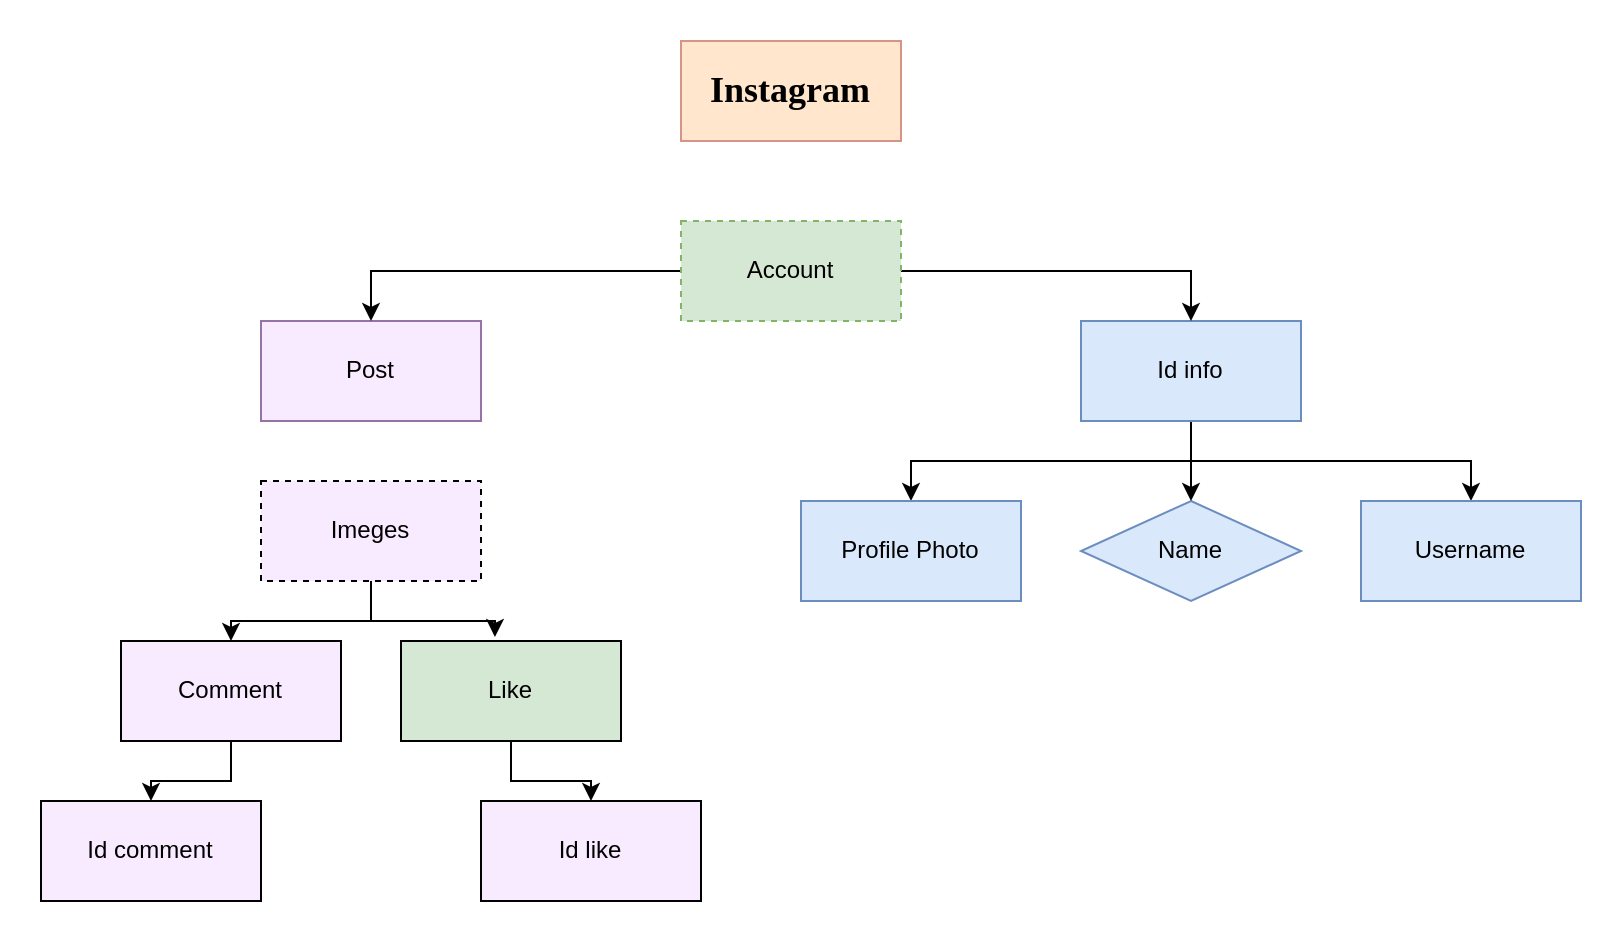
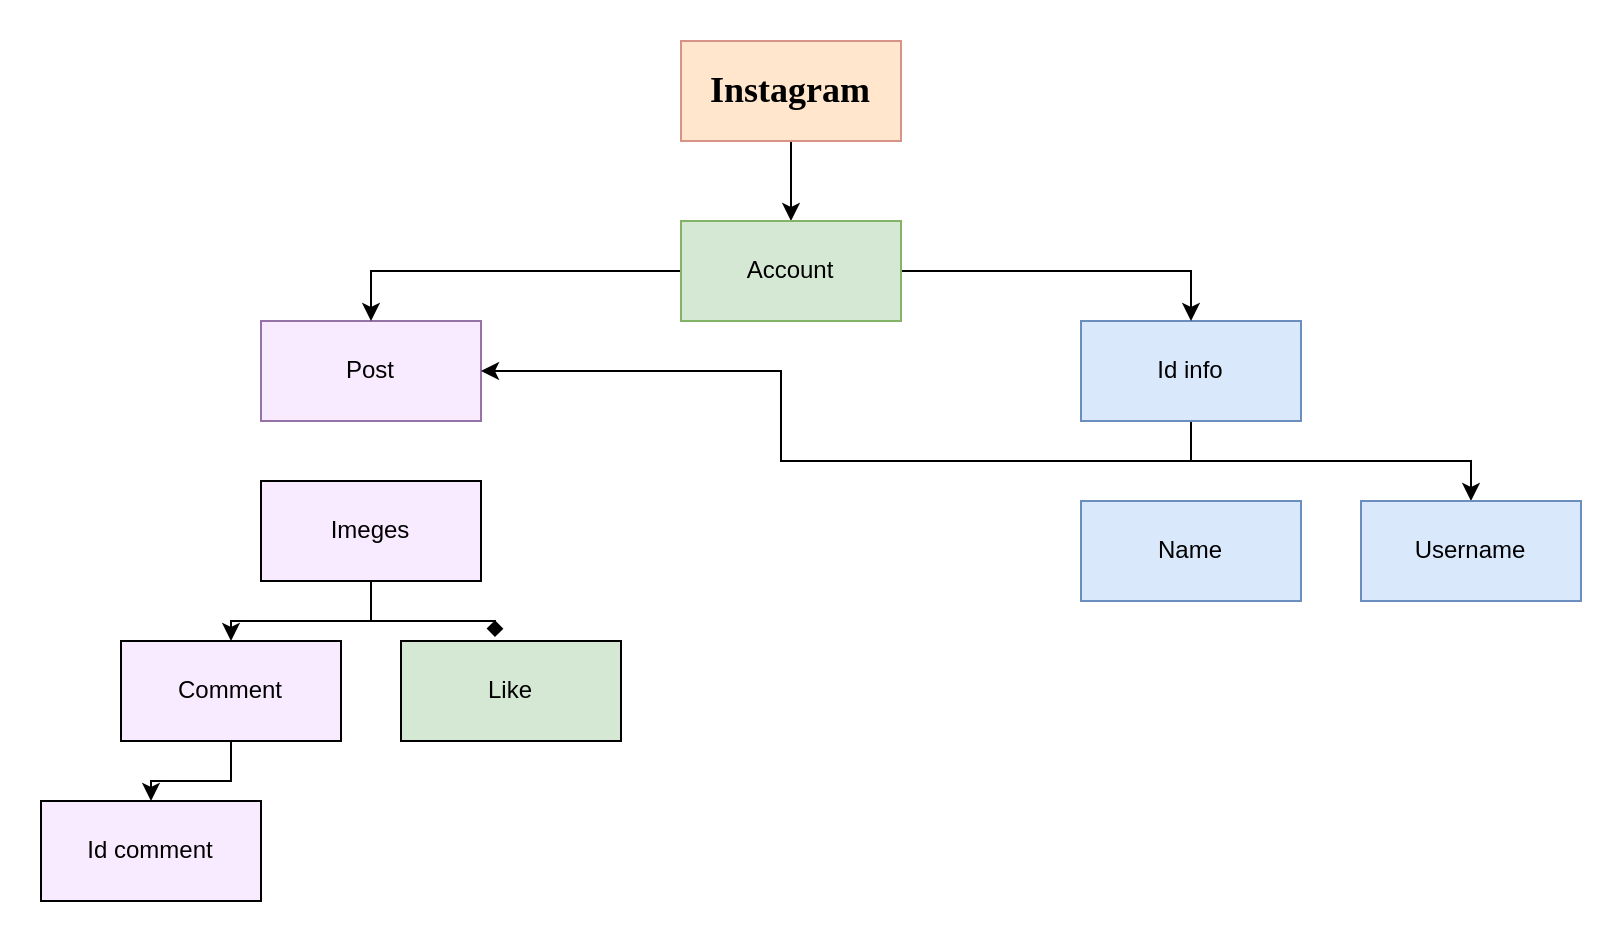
none -> (791, 174)
(791, 271) -> (791, 271)
(911, 476) -> none
(1191, 476) -> (746, 371)
(371, 531) -> (371, 531)
(911, 551) -> none
(1191, 551) -> (1191, 551)
(491, 621) -> (490, 621)
(534, 781) -> none
(591, 851) -> none
